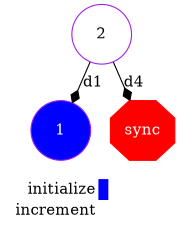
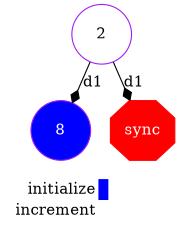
(134, 82) -> (134, 82)
(61, 130) -> (61, 130)
